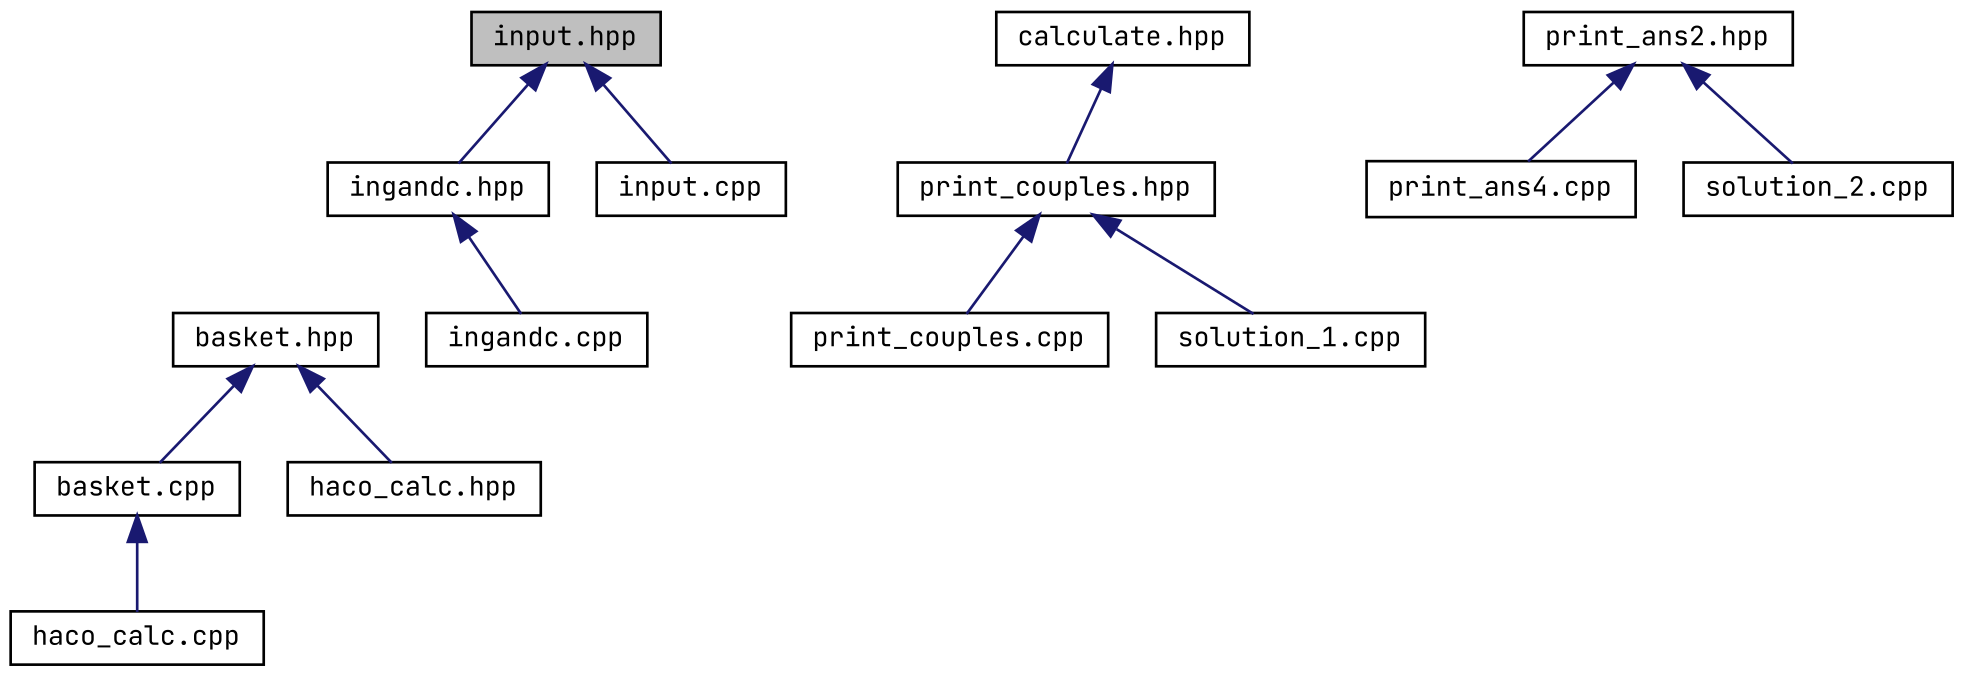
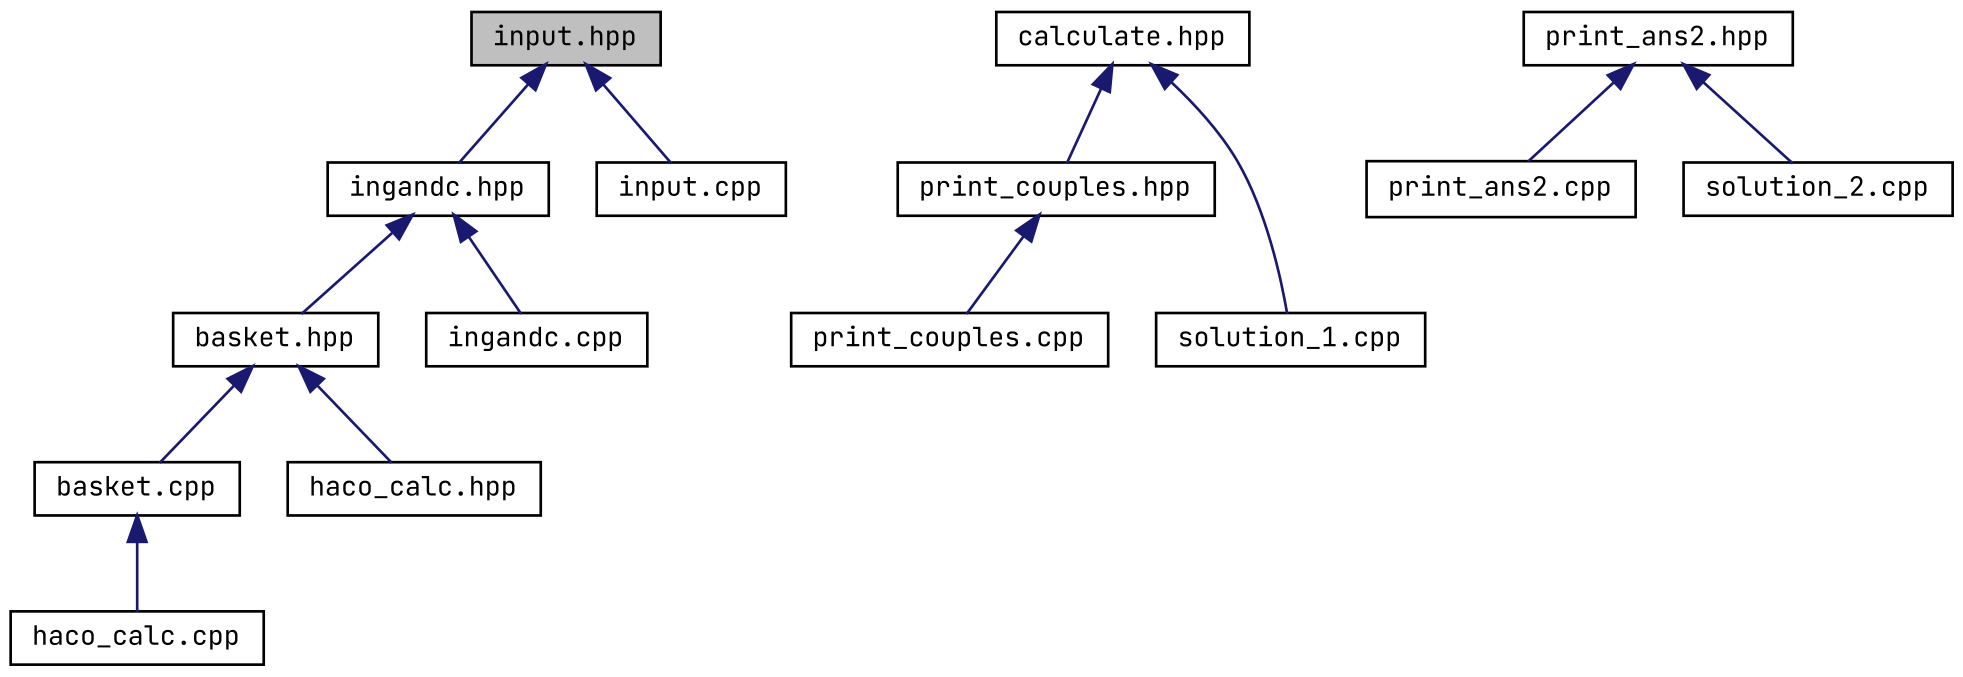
(1501, 189) -> (1501, 189)
(1185, 272) -> (1251, 187)
none -> (347, 273)
